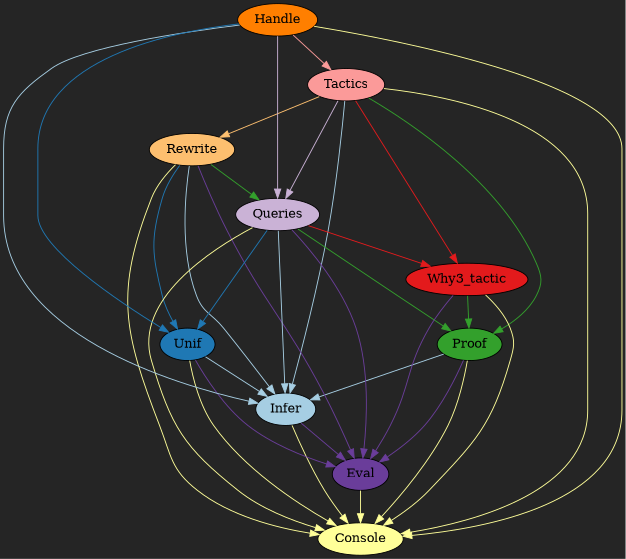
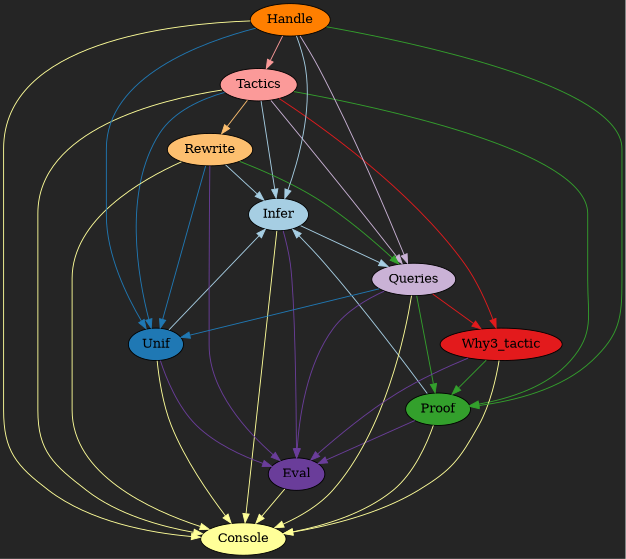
none -> (622, 155)
none -> (139, 193)
(281, 307) -> (340, 244)
